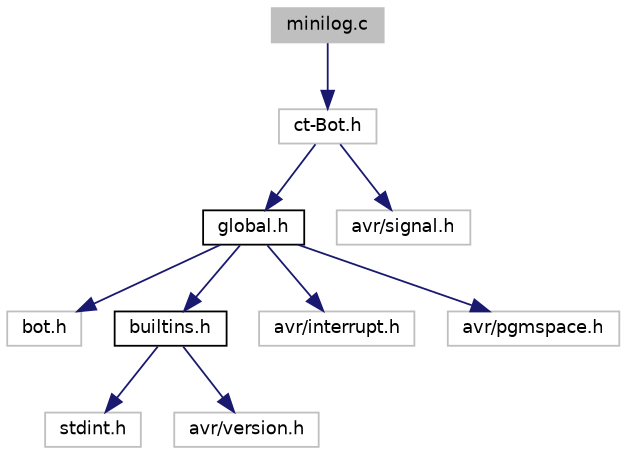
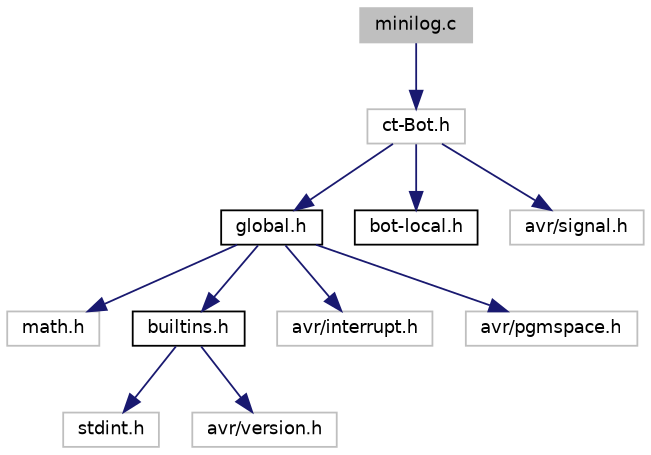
none -> (416, 228)
(44, 329) -> (53, 329)
